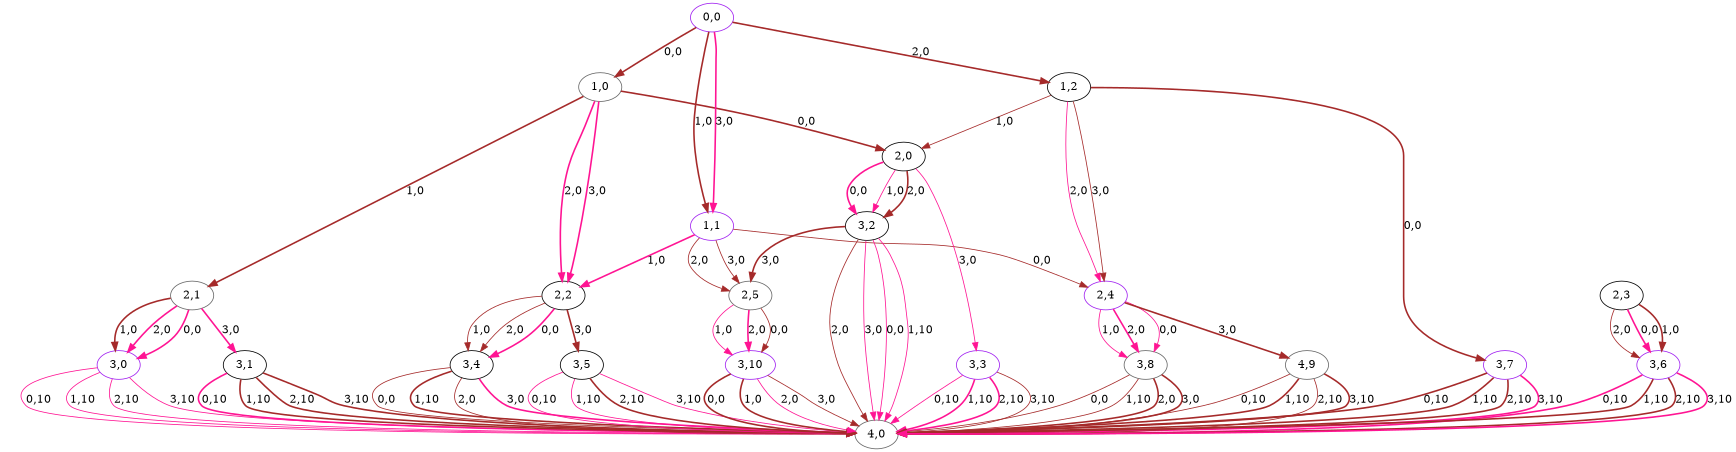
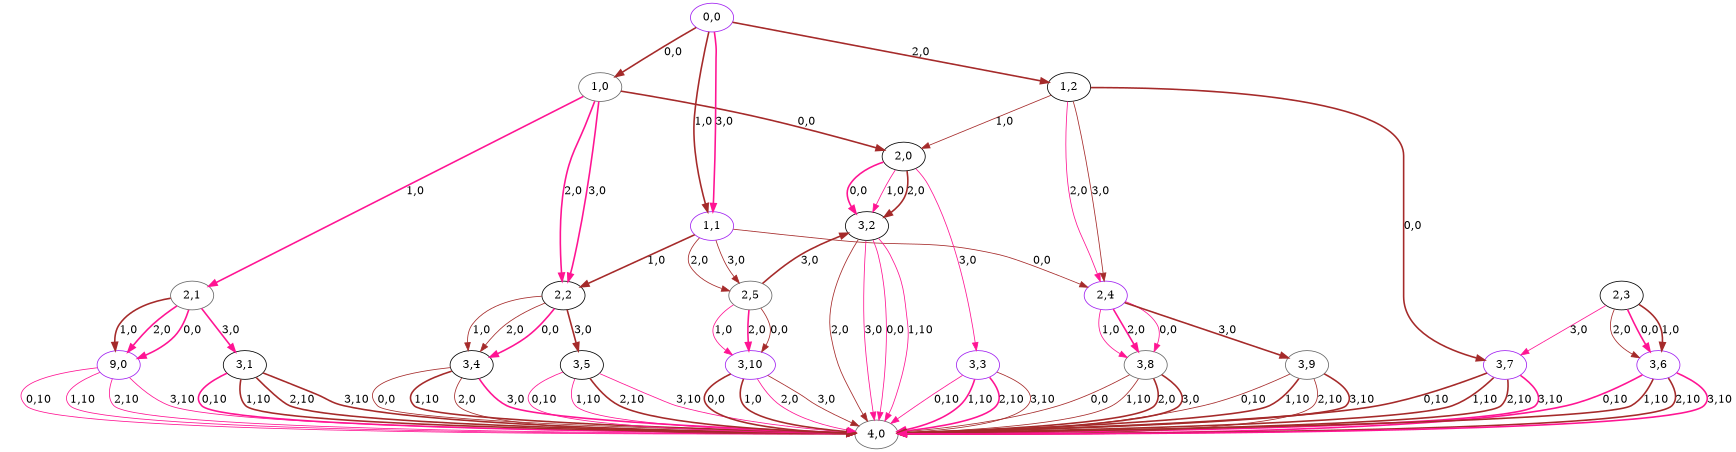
(400, 189) -> (400, 189)
(784, 240) -> (799, 256)
(641, 259) -> (641, 259)
none -> (1567, 328)
(119, 365) -> (119, 365)
(1307, 365) -> (1307, 365)
